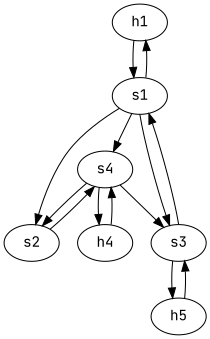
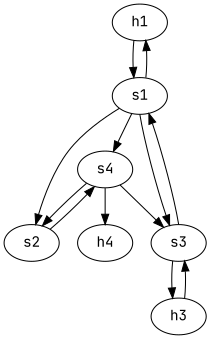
(112, 211) -> none
(179, 316) -> (179, 316)
